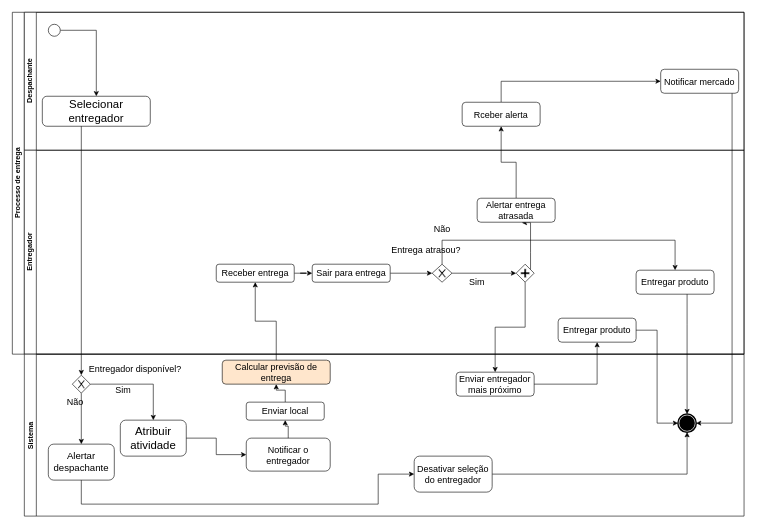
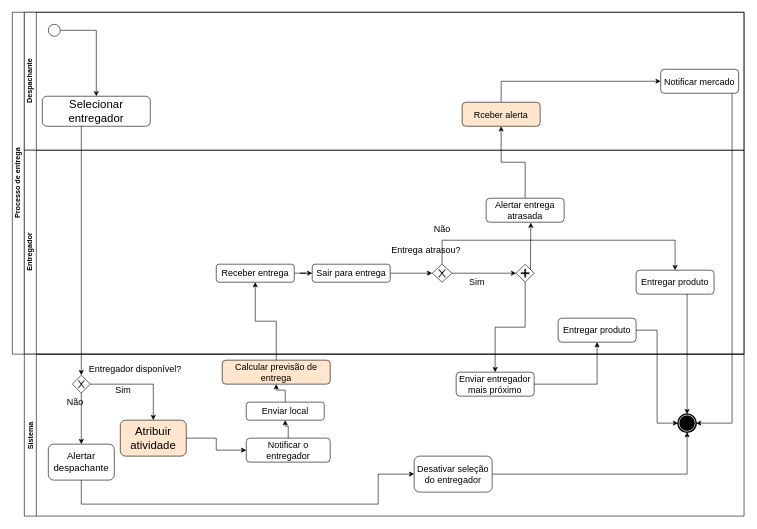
(501, 114) -> (501, 114)
(516, 210) -> (525, 210)
(153, 438) -> (153, 438)
(288, 455) -> (288, 450)
